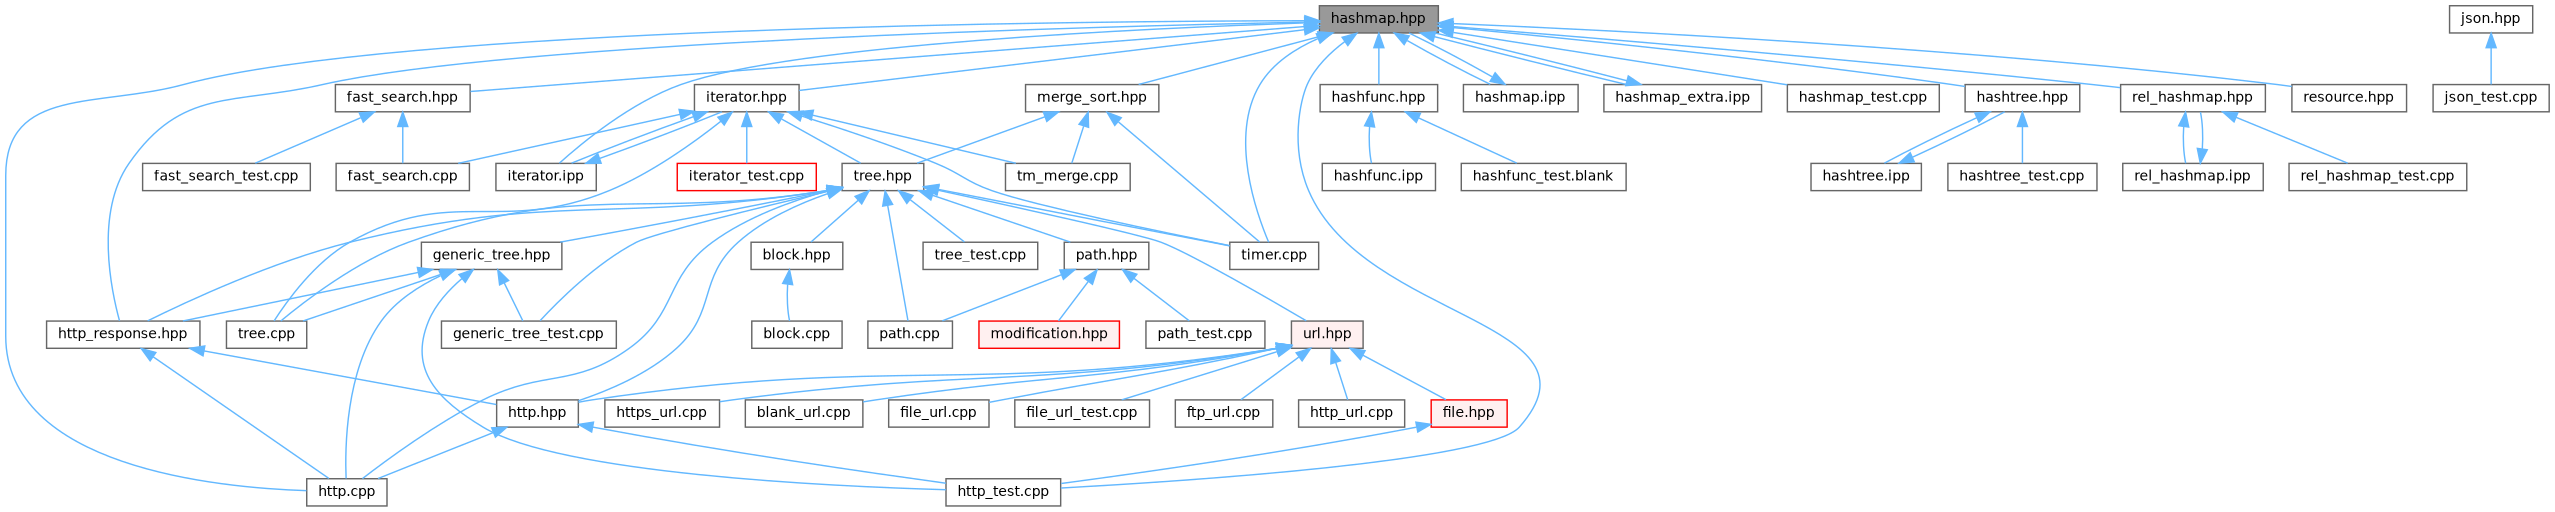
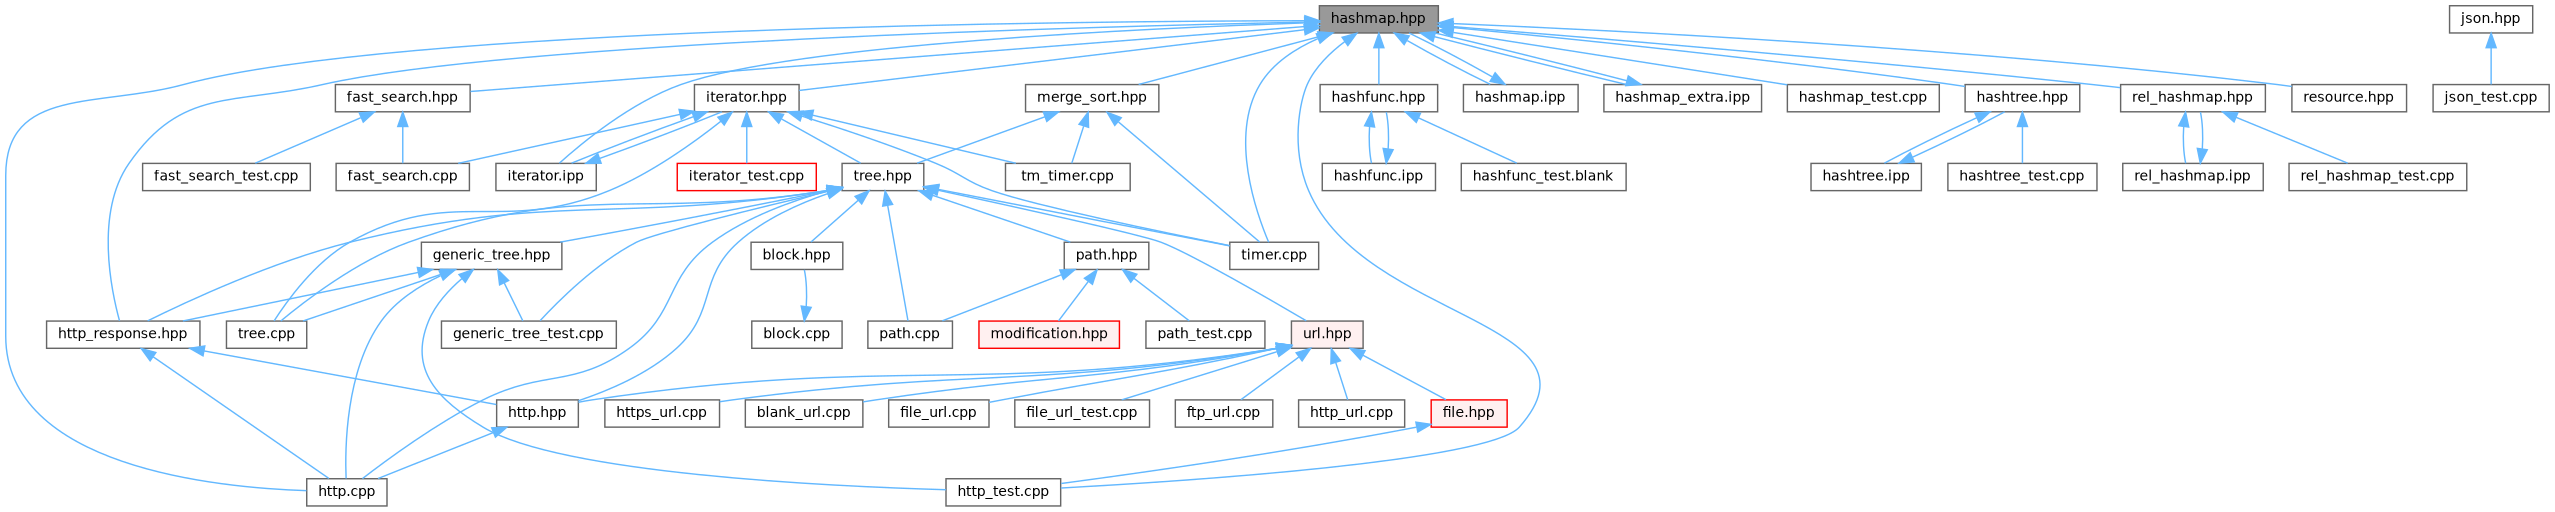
none -> (1388, 130)
(1068, 177) -> (1068, 177)
(980, 256) -> none
(787, 303) -> (806, 288)
(769, 457) -> none
